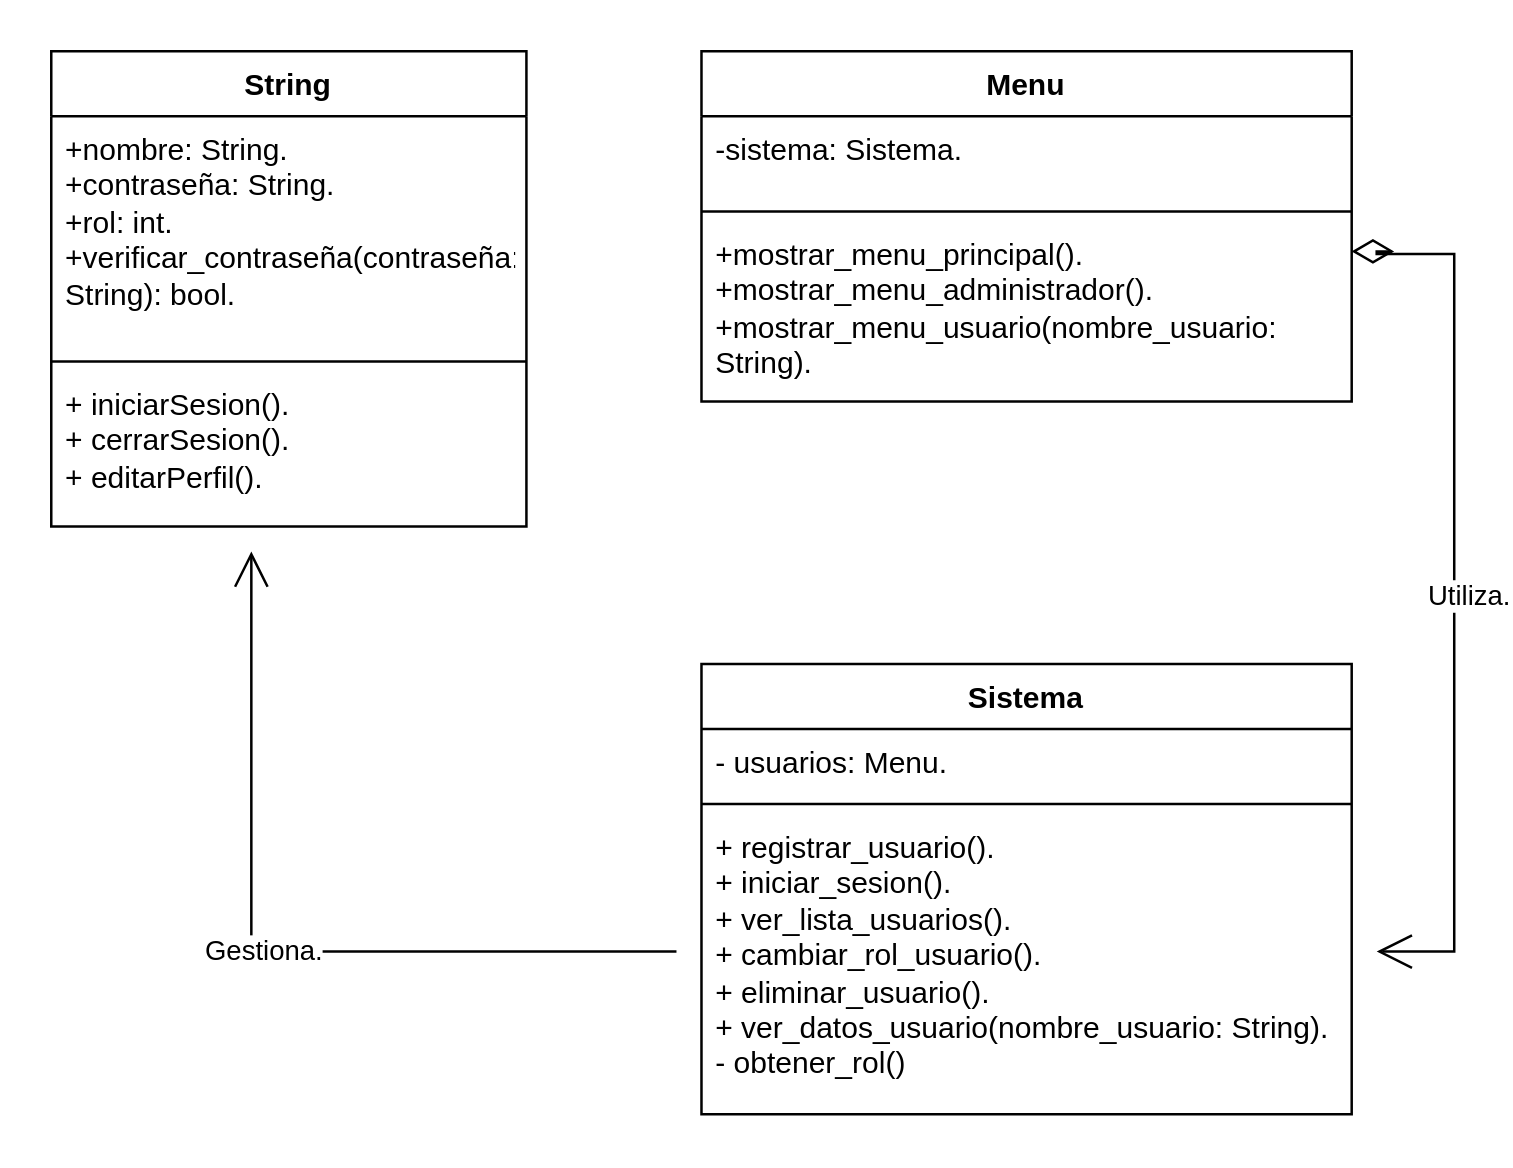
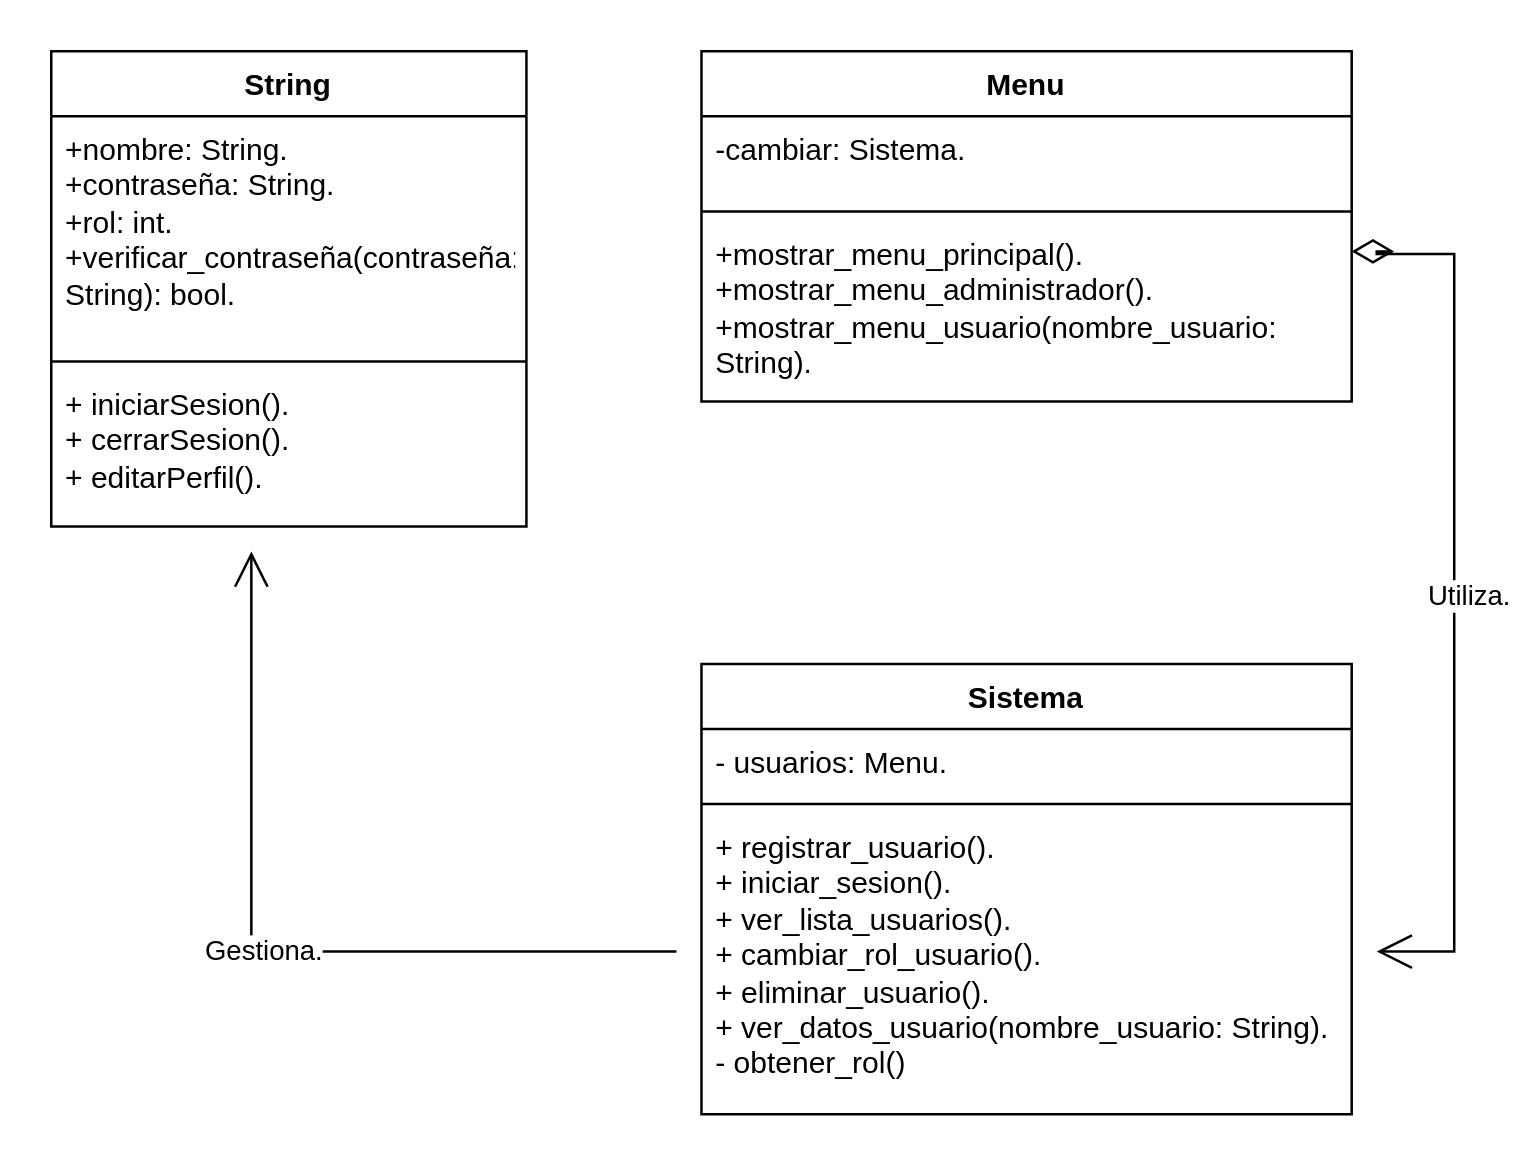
(848, 152) -> (848, 152)
